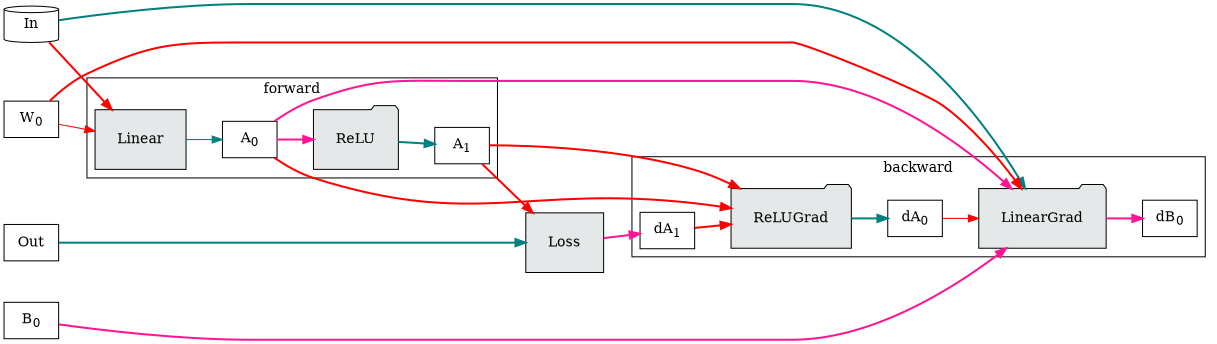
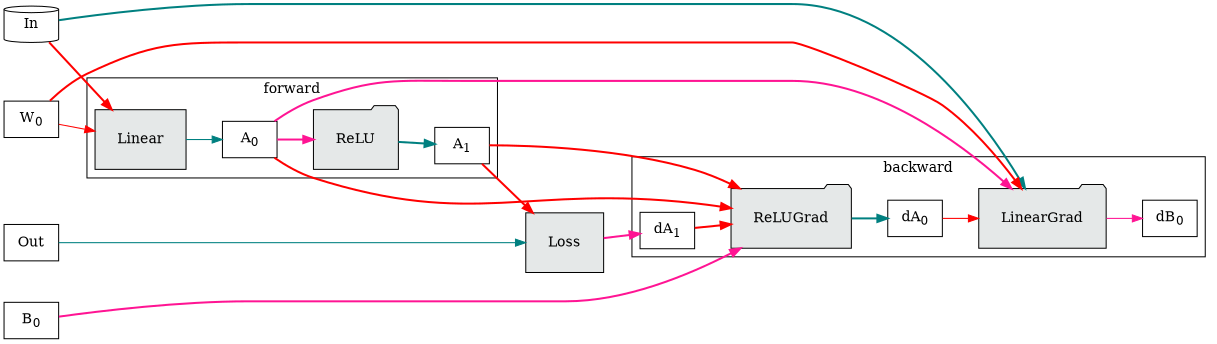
(1119, 218) -> (1119, 218)
(287, 243) -> (287, 243)
(538, 340) -> (399, 301)
